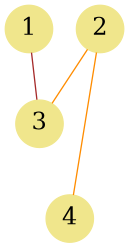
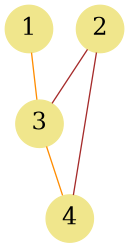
(34, 76) -> (34, 76)
(70, 76) -> (70, 76)
(85, 124) -> (85, 124)
none -> (55, 171)
